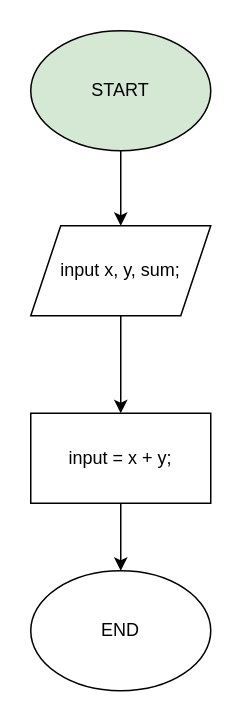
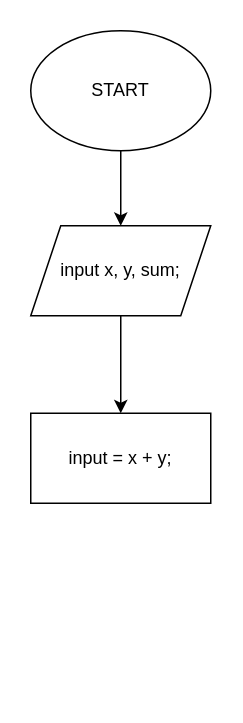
(121, 91) -> (121, 91)
(121, 532) -> none
(121, 631) -> none
